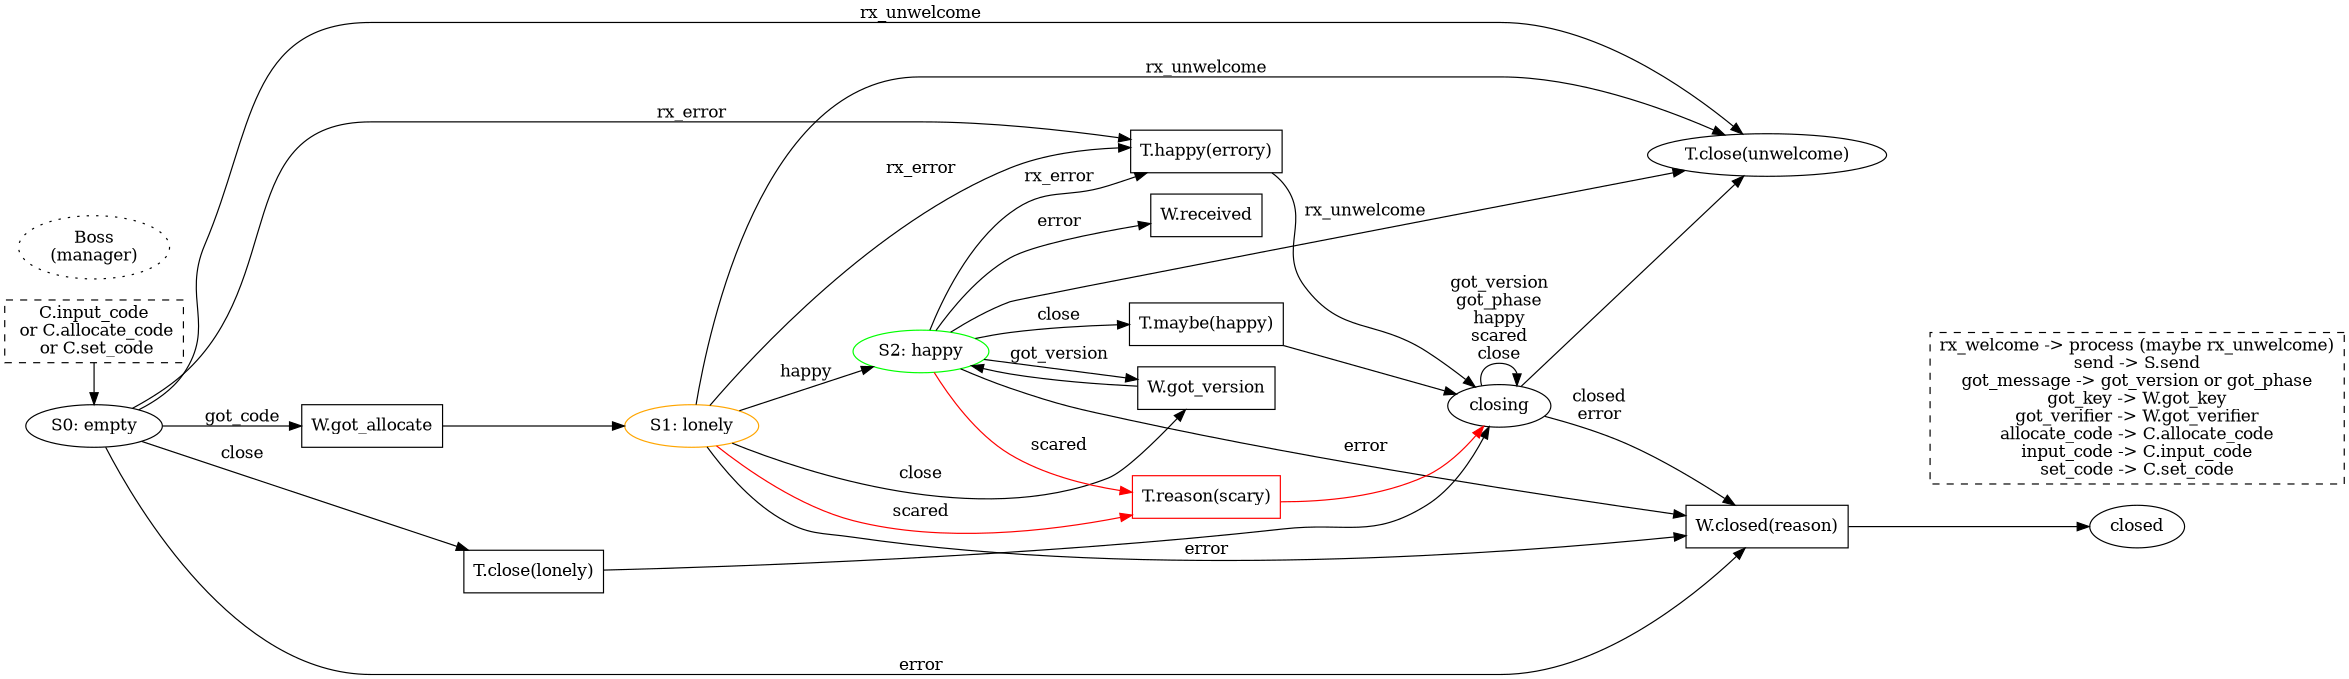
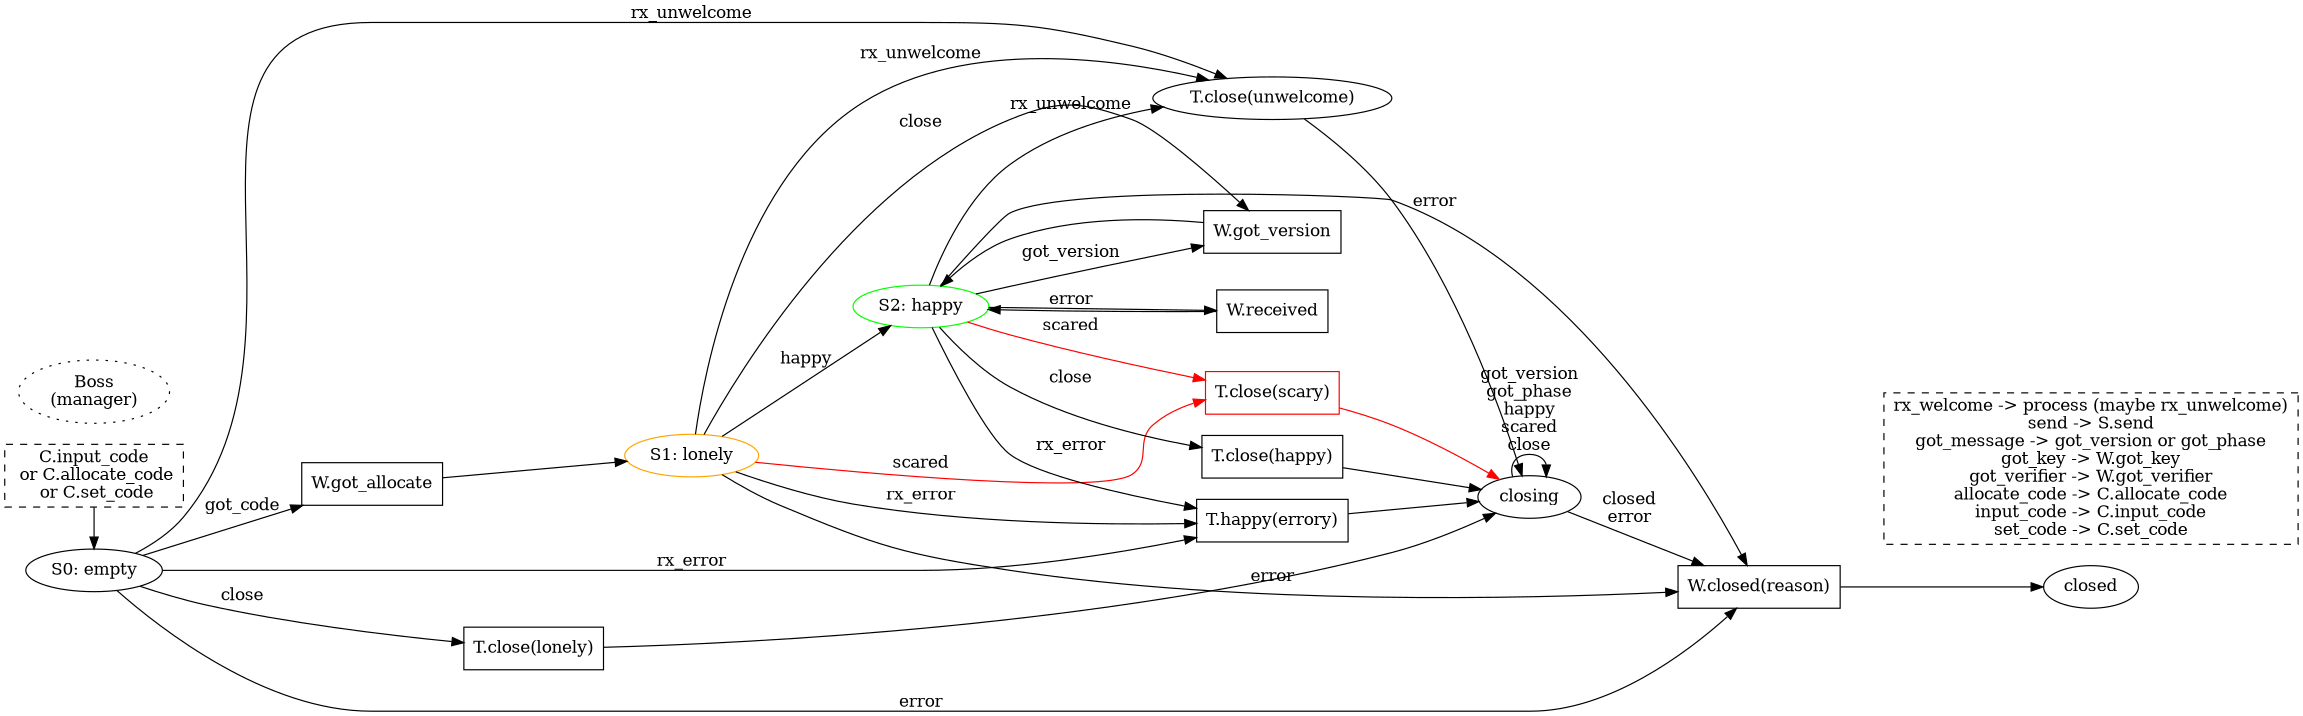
(1628, 285) -> (1438, 274)
none -> (1108, 311)
(1206, 324) -> (1272, 457)
(1206, 497) -> (1272, 393)
